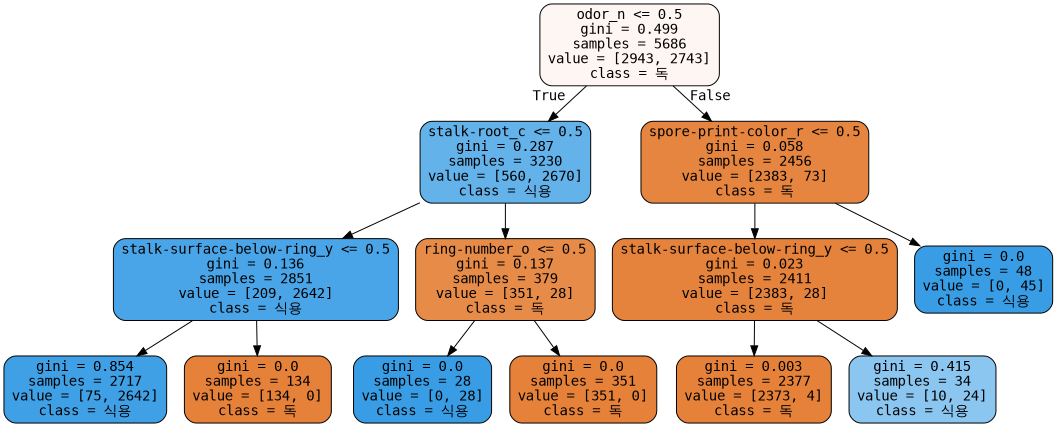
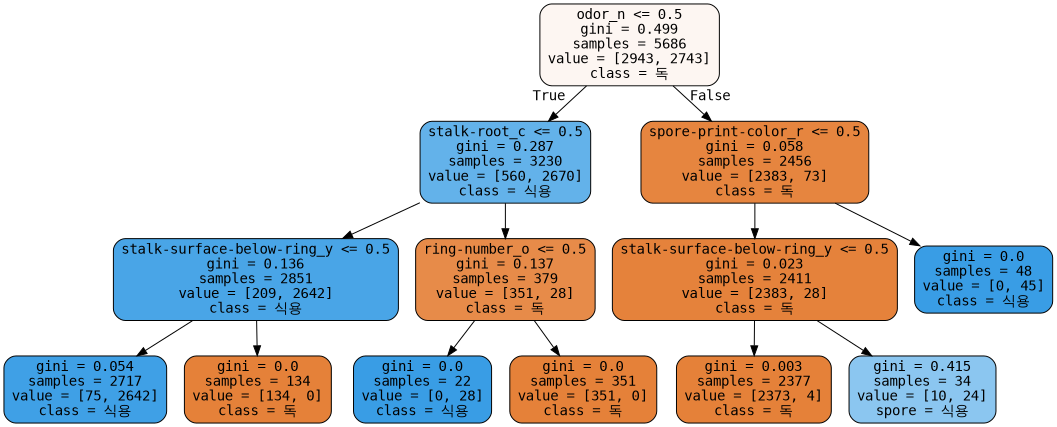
(85, 390) -> (85, 390)
(423, 390) -> (423, 390)
(923, 390) -> (923, 390)
